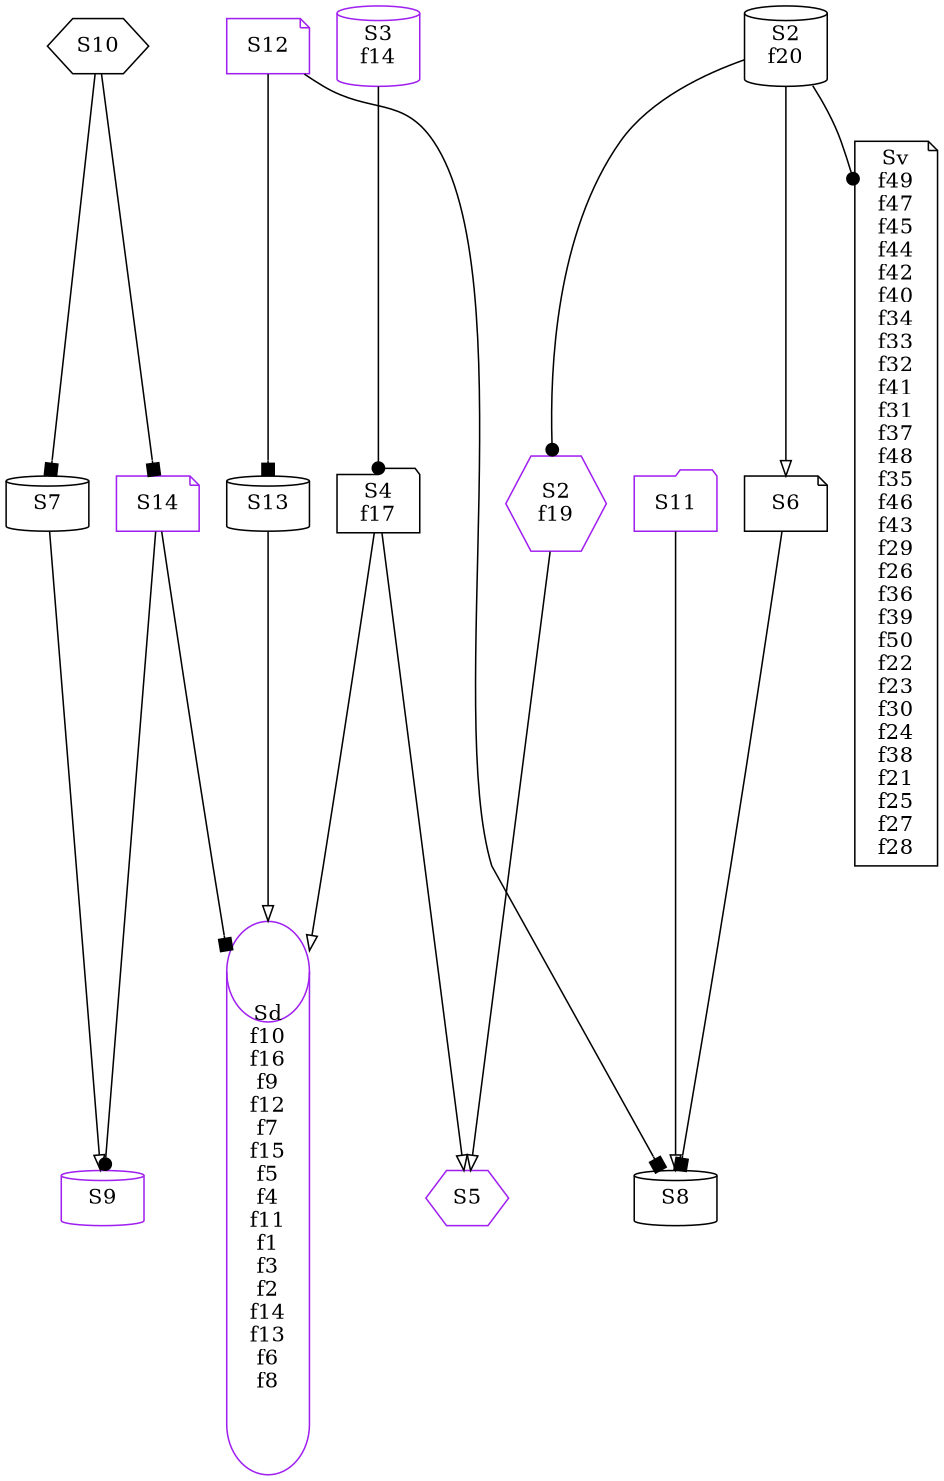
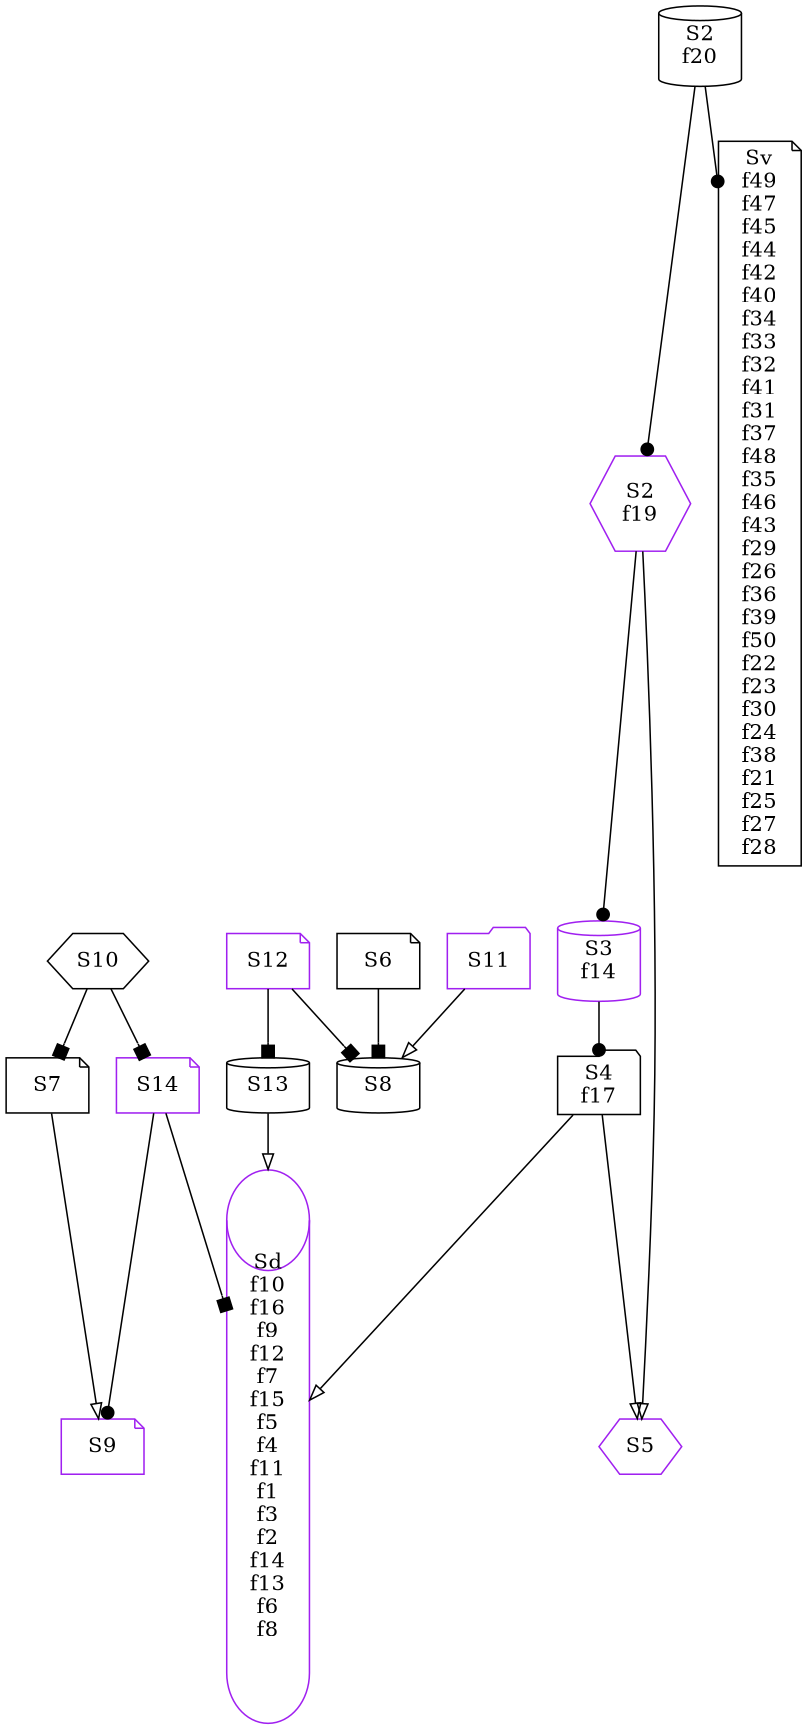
(786, 273) -> none
(47, 504) -> (47, 1085)
none -> (620, 730)
(103, 1198) -> (103, 1447)
